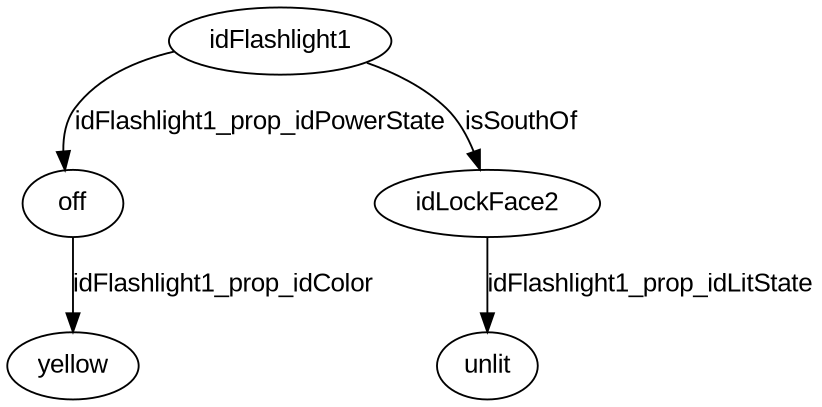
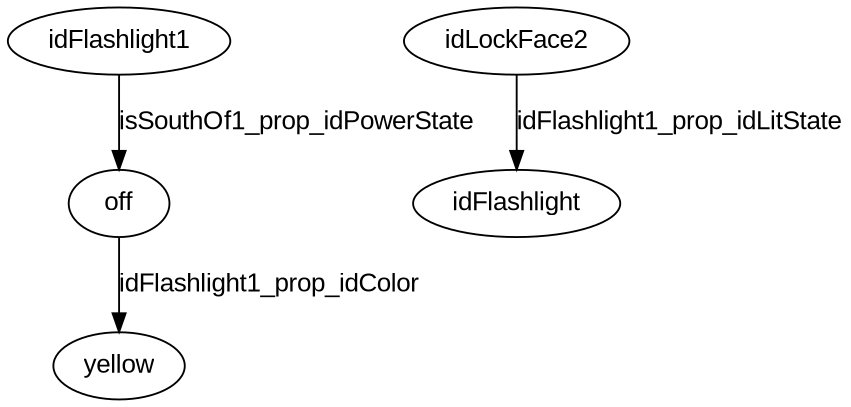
(431, 95) -> none
(261, 122) -> (296, 122)
(487, 366) -> (517, 203)
